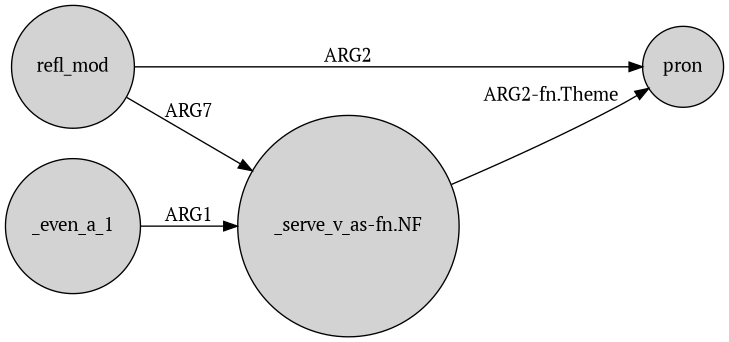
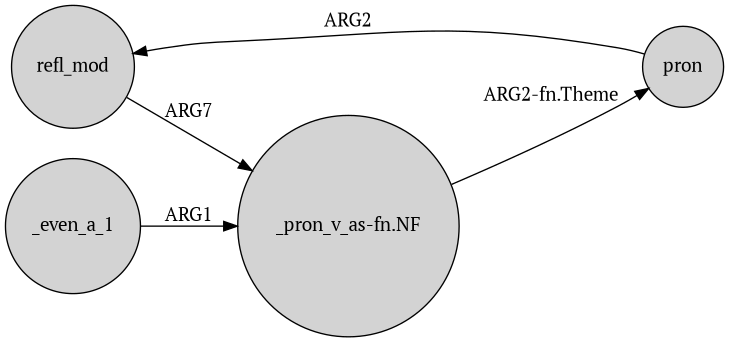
(382, 67) -> (396, 32)
(348, 226) -> (348, 226)
